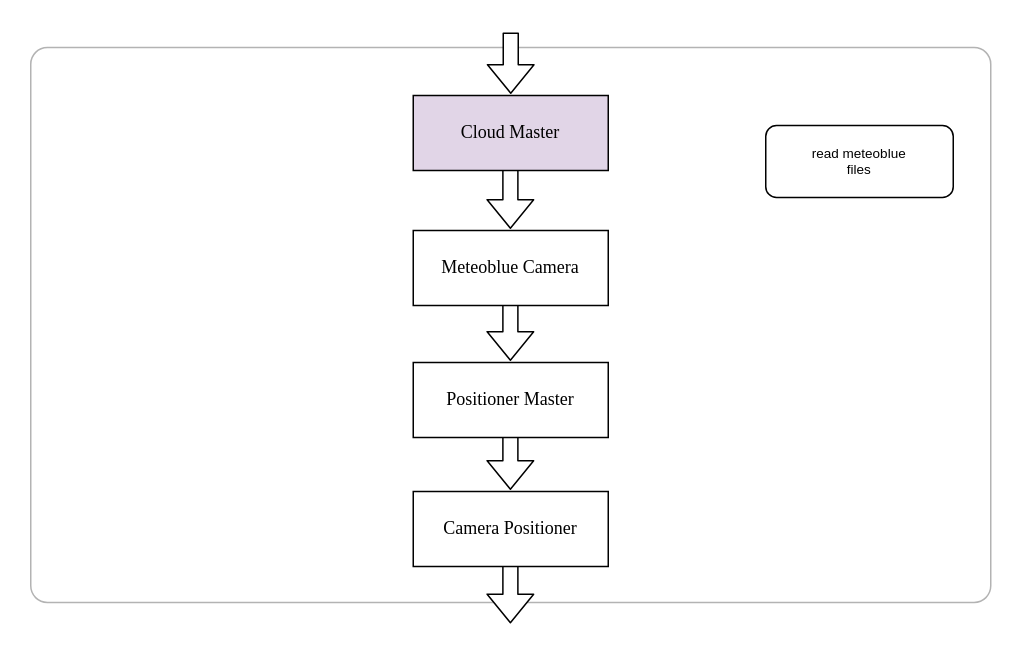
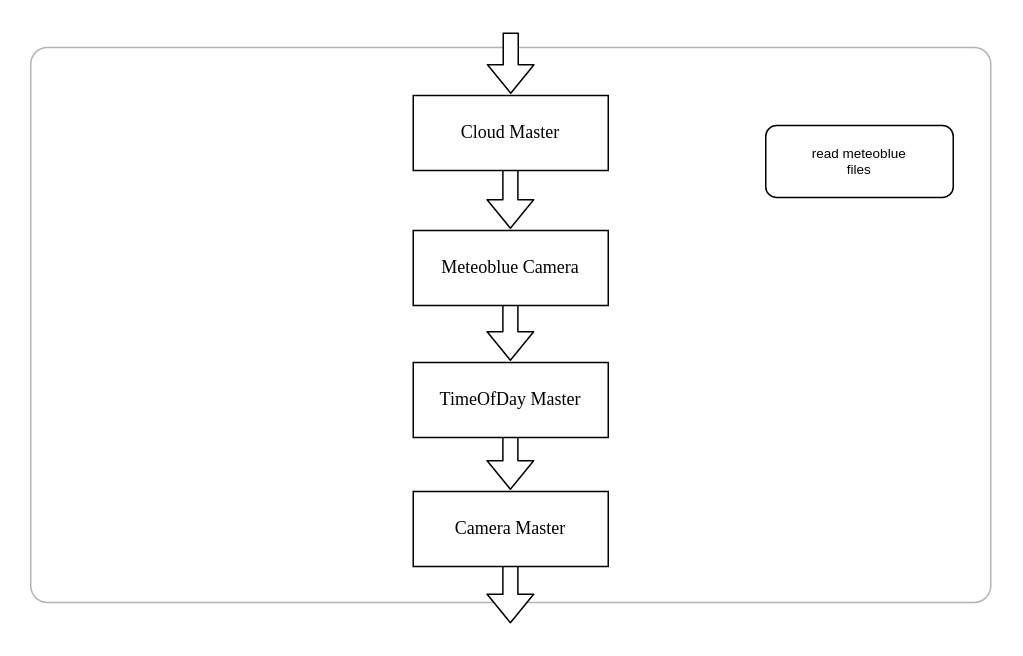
(511, 133) -> (511, 133)
(511, 400) -> (511, 400)
(511, 529) -> (511, 529)
